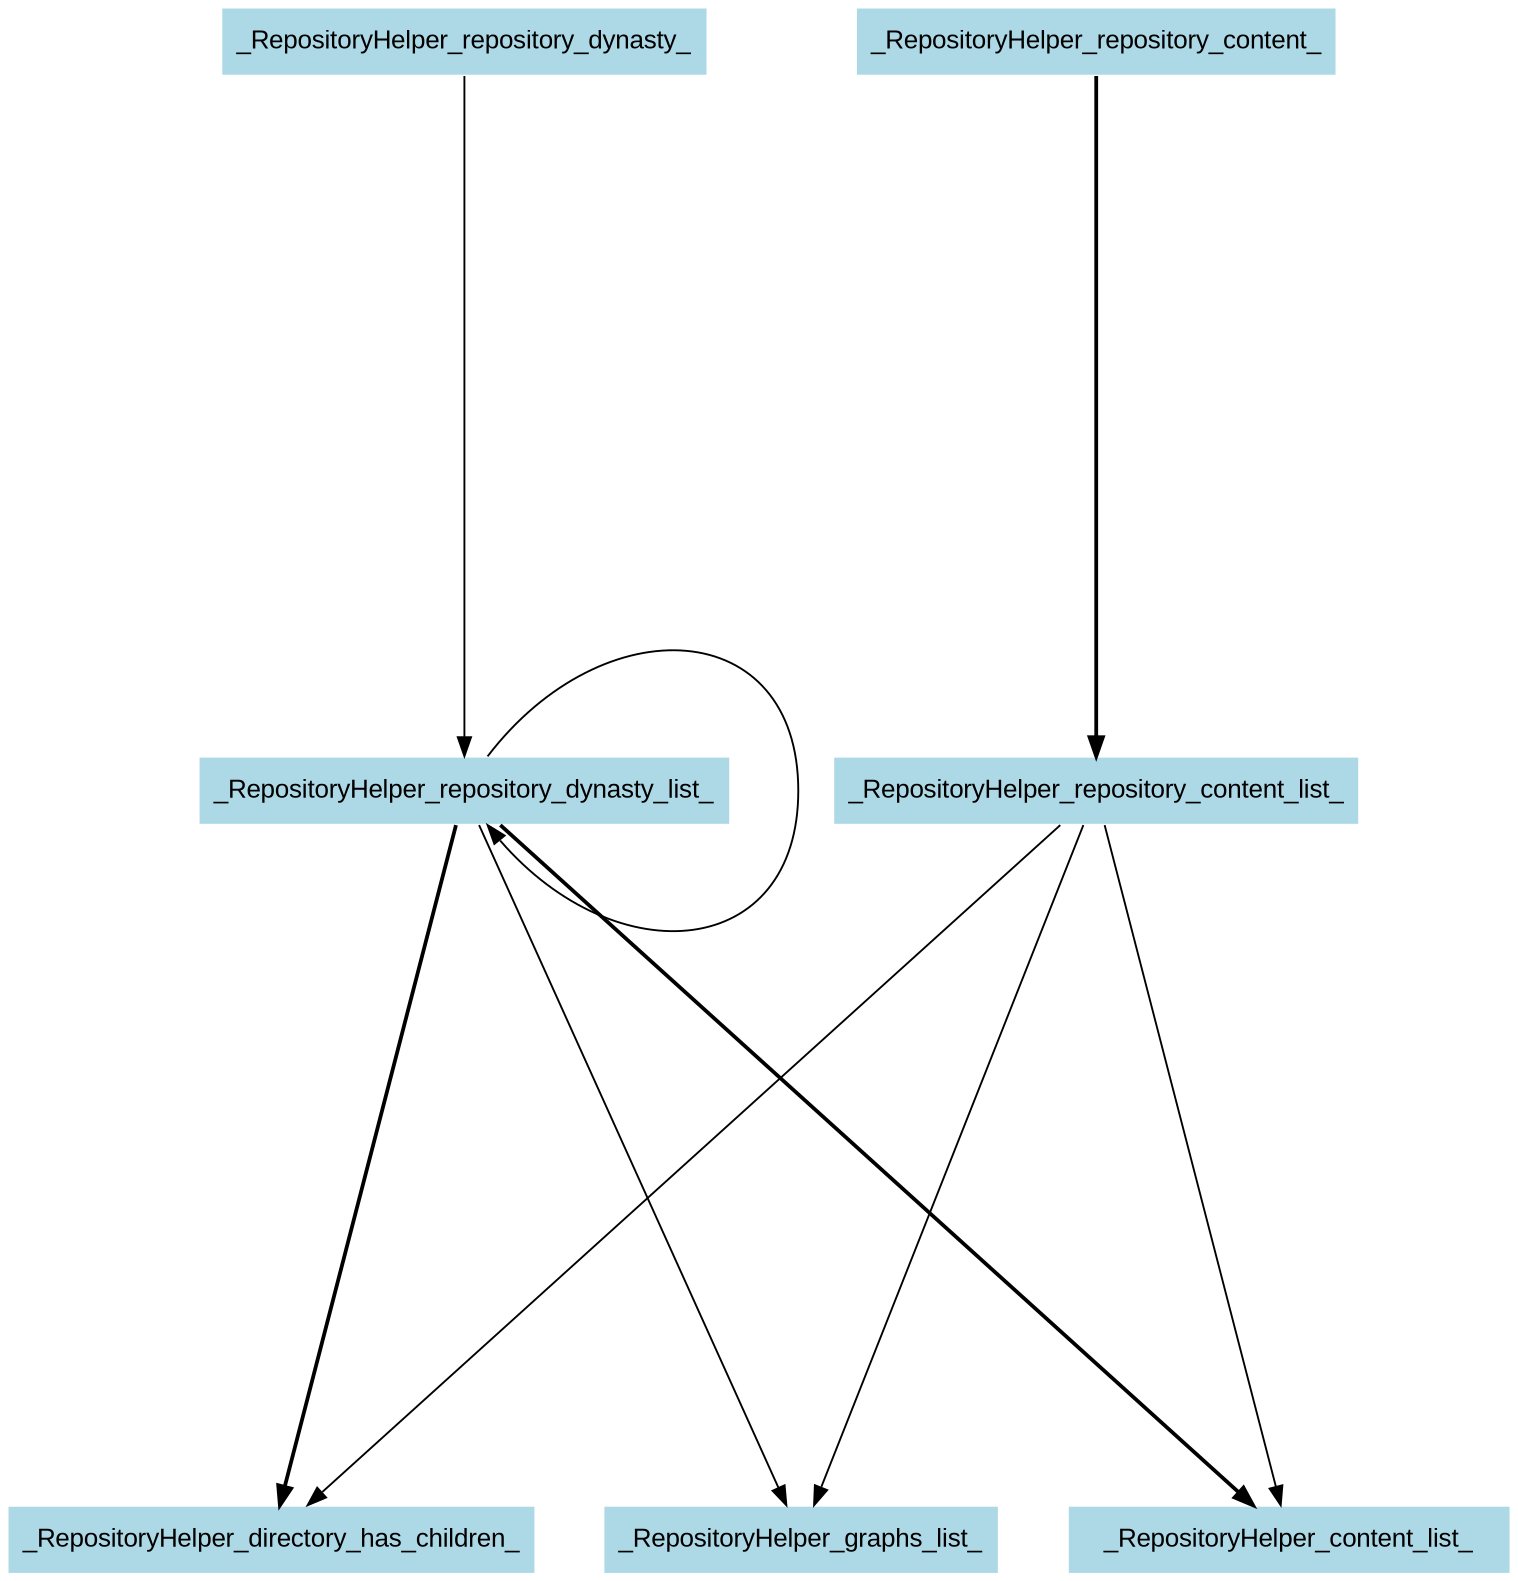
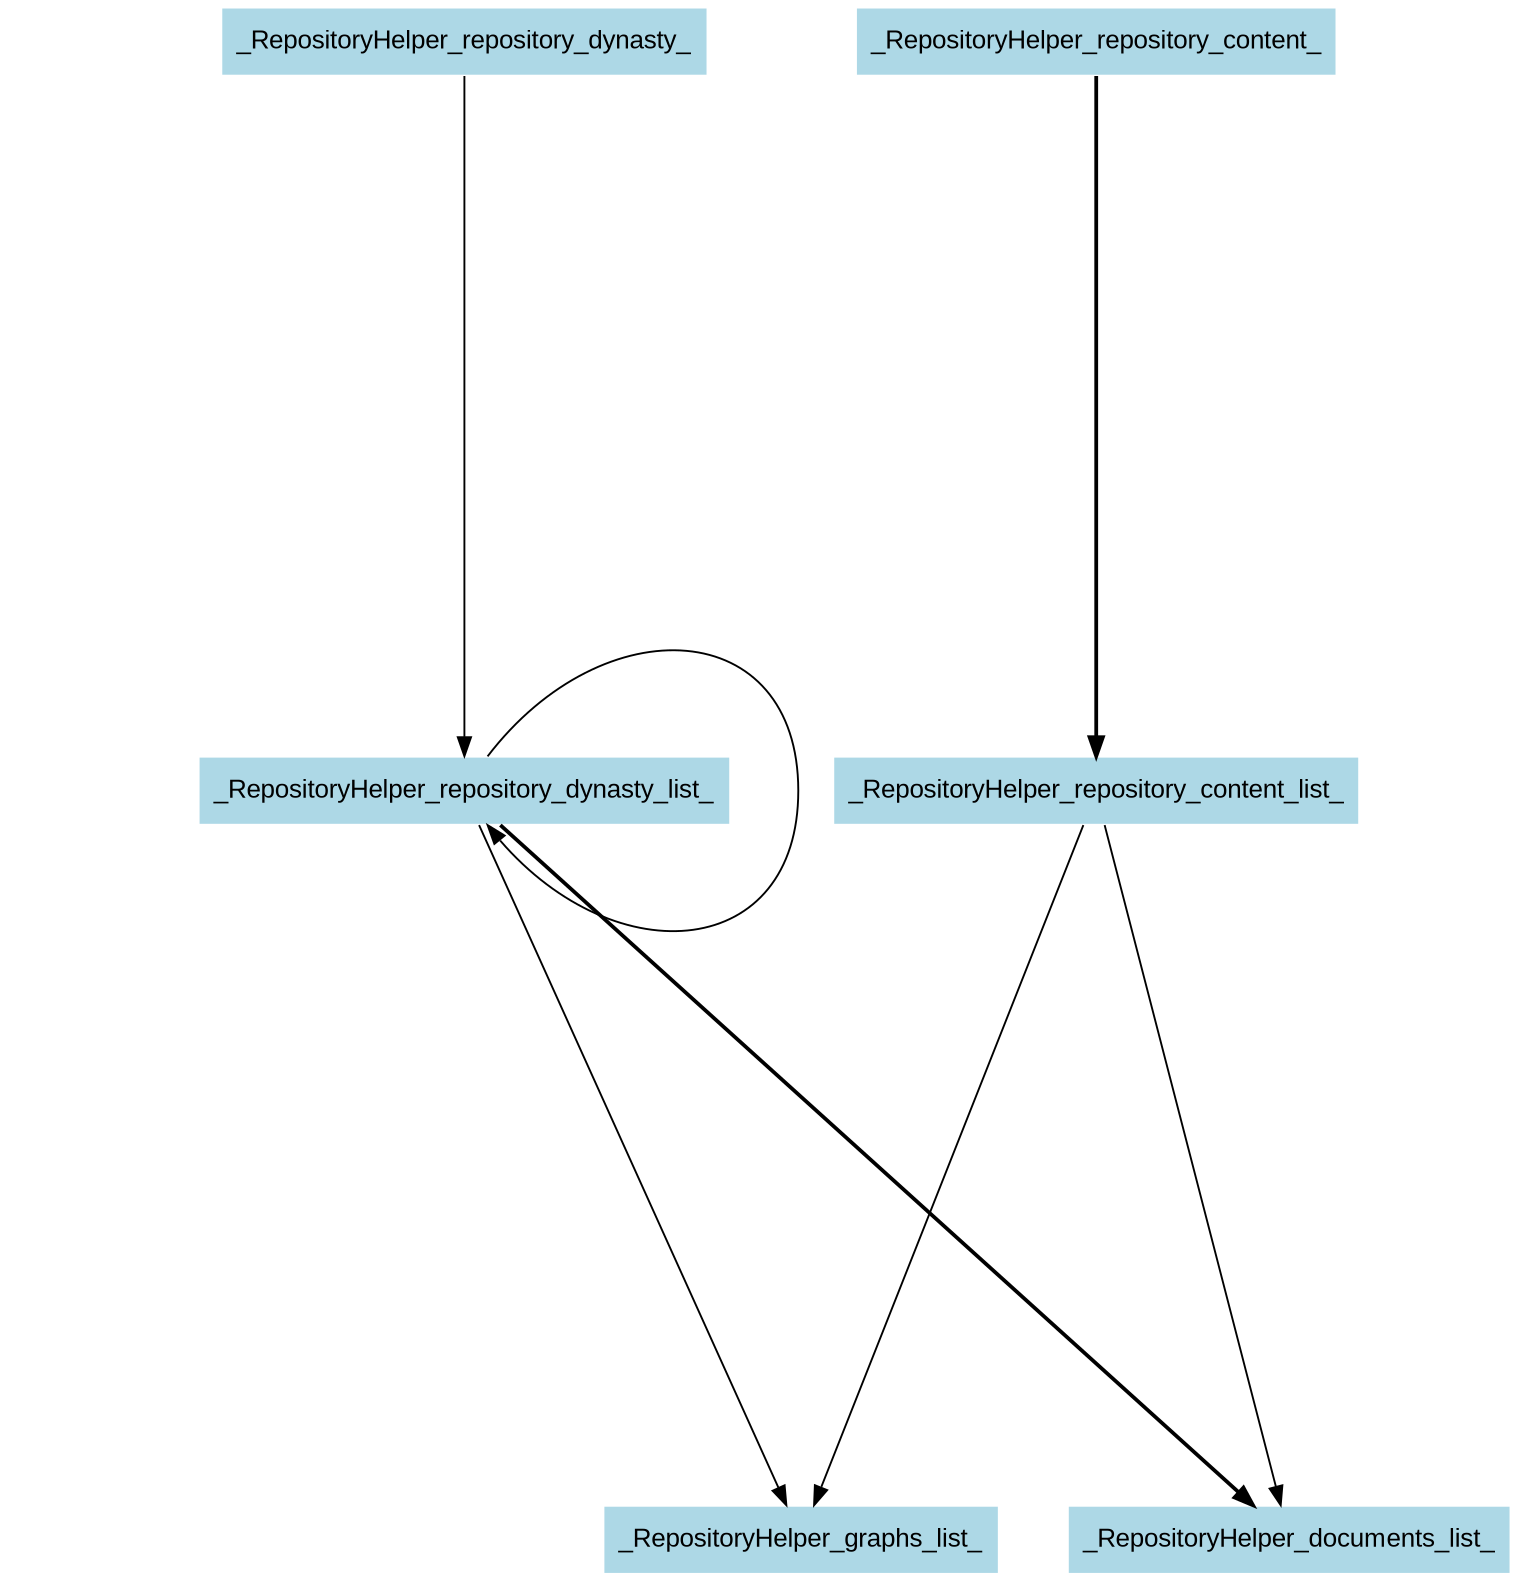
(271, 1540) -> none
(1289, 1540) -> (1289, 1540)
